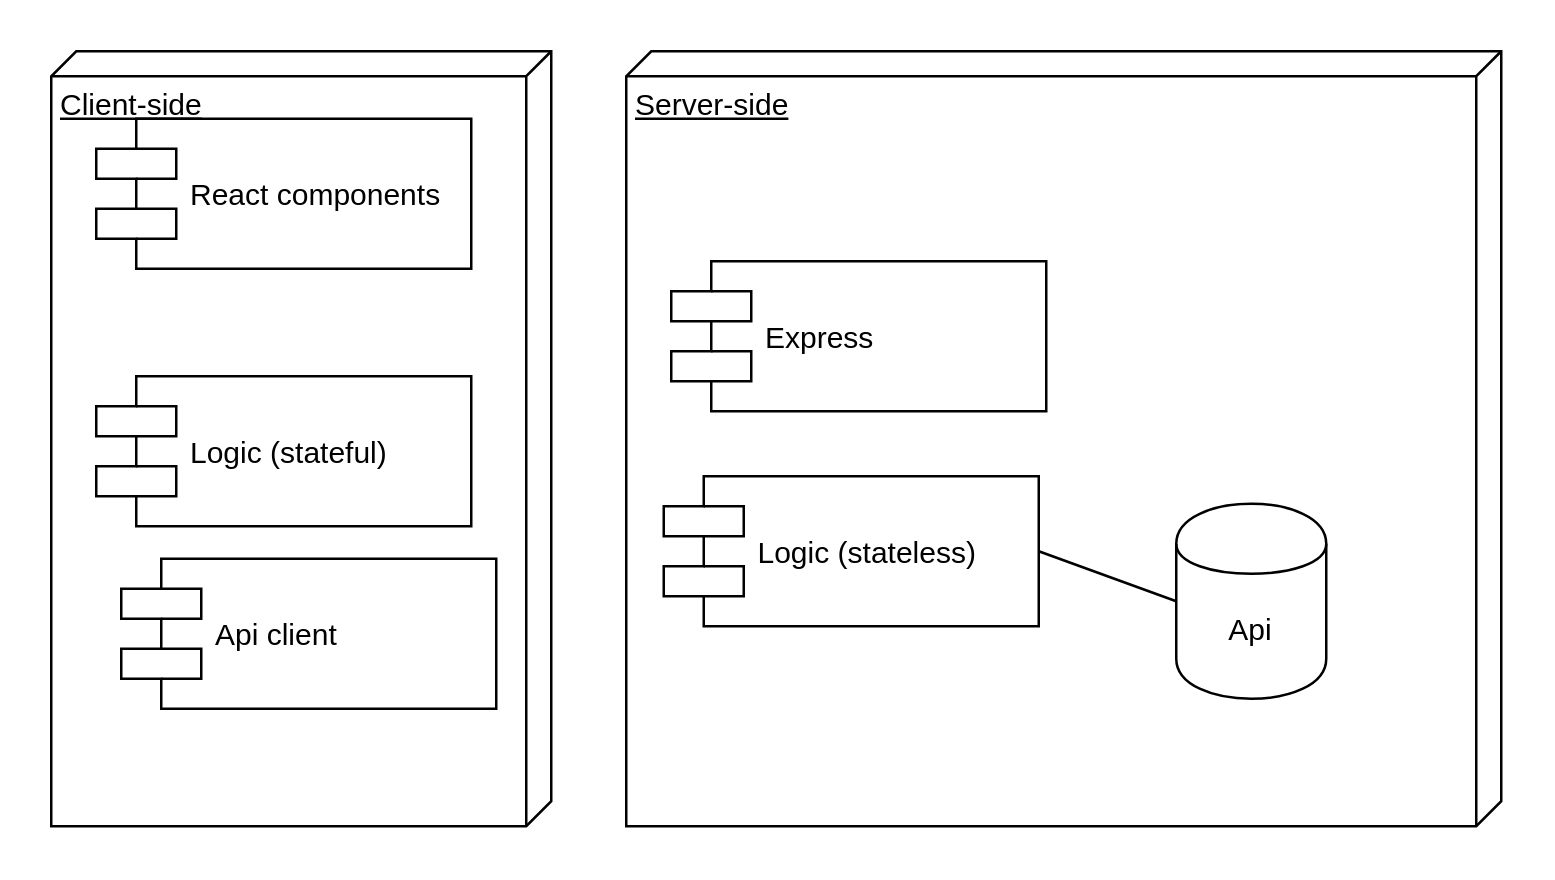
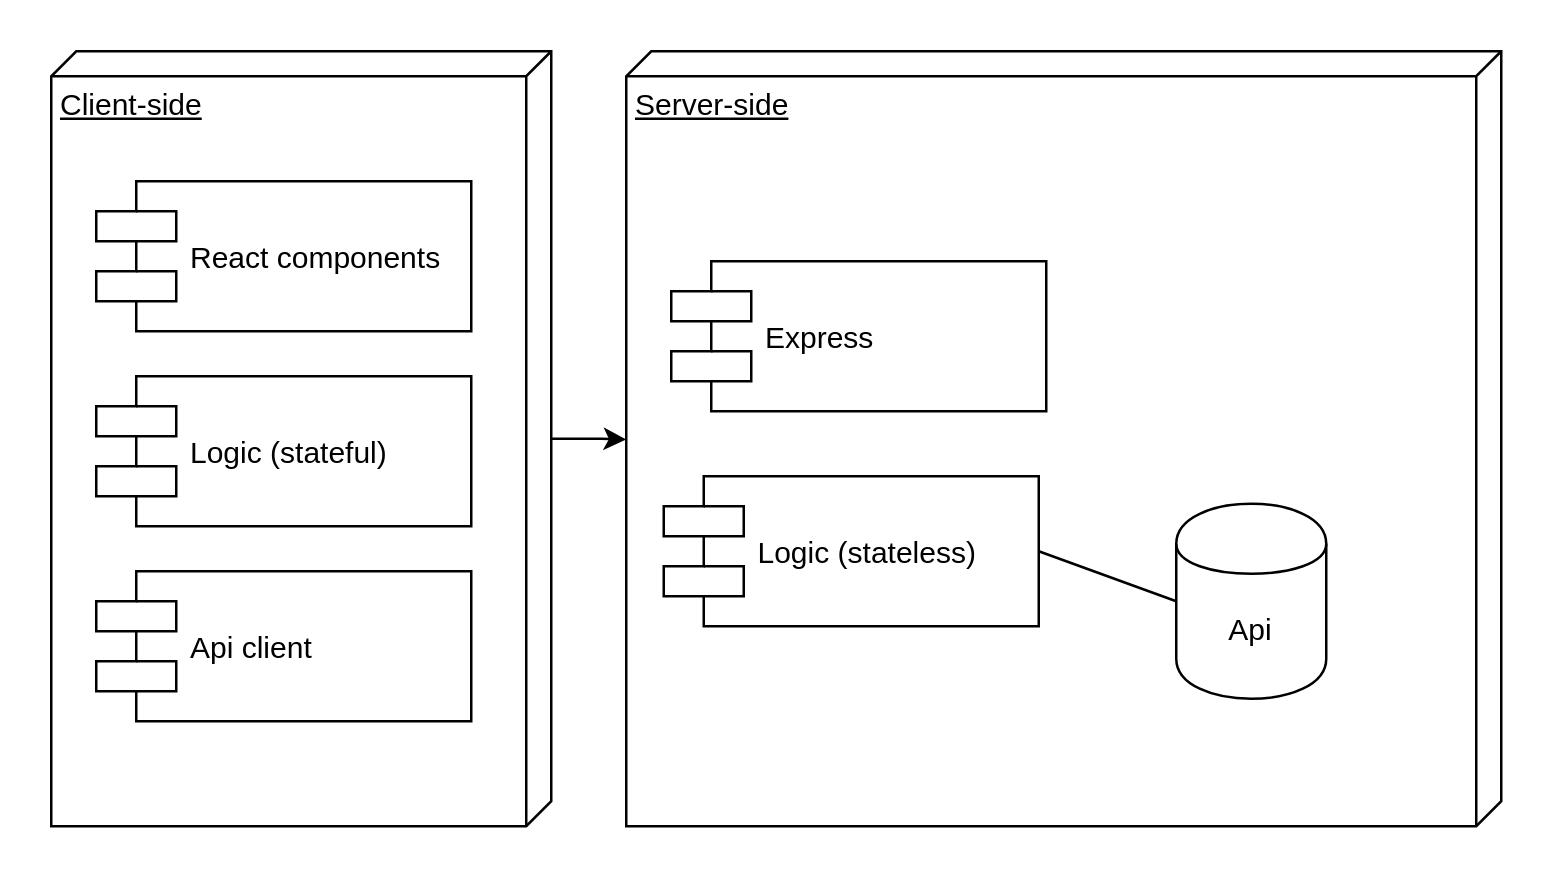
(284, 194) -> (284, 256)
none -> (580, 439)
(309, 634) -> (284, 646)
